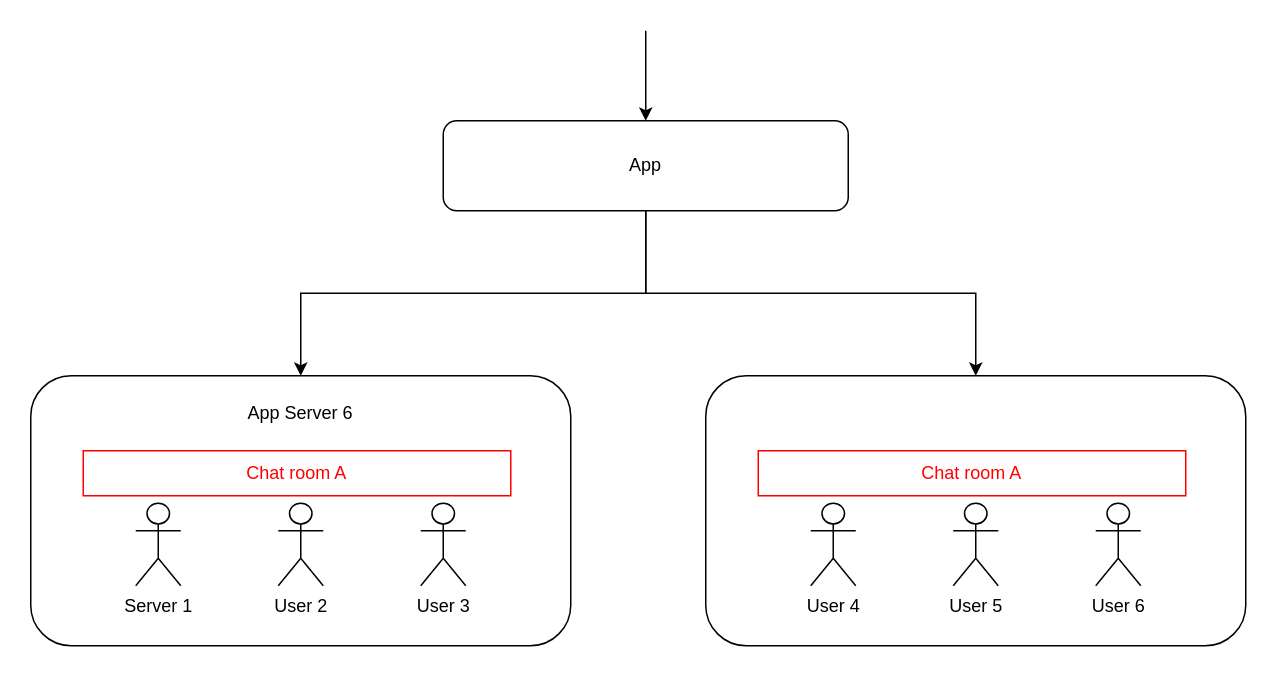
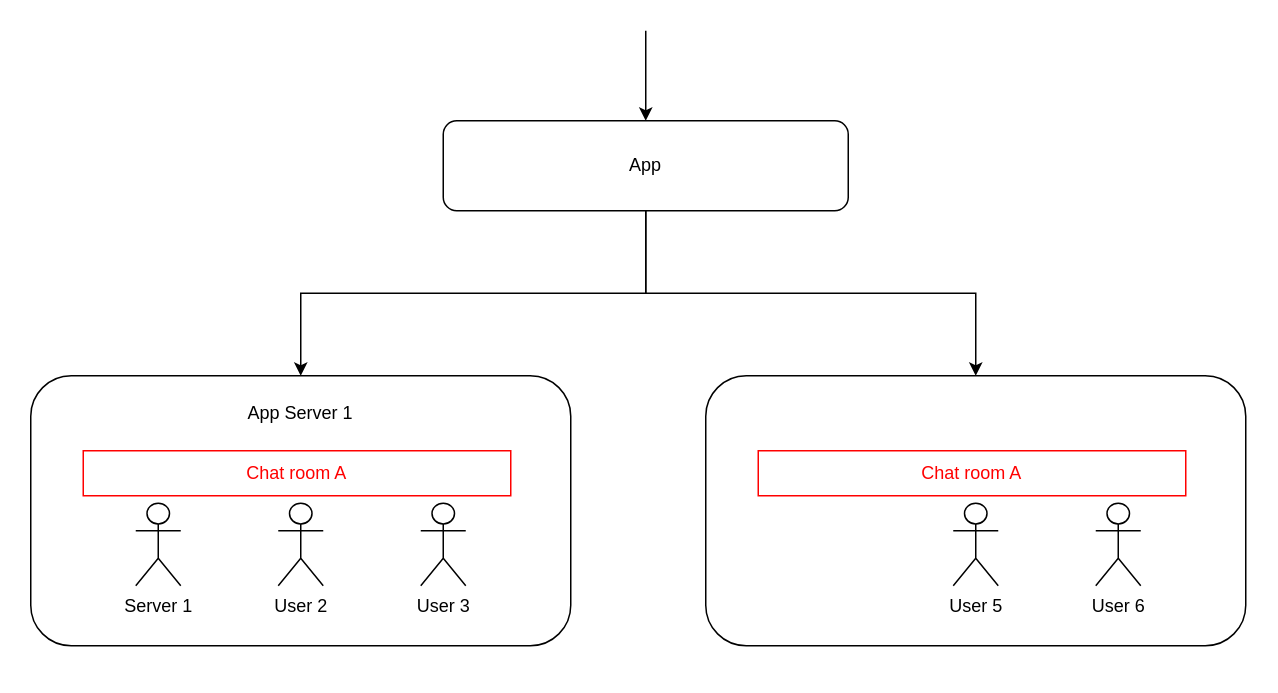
(301, 413) -> (301, 413)
(833, 545) -> none
